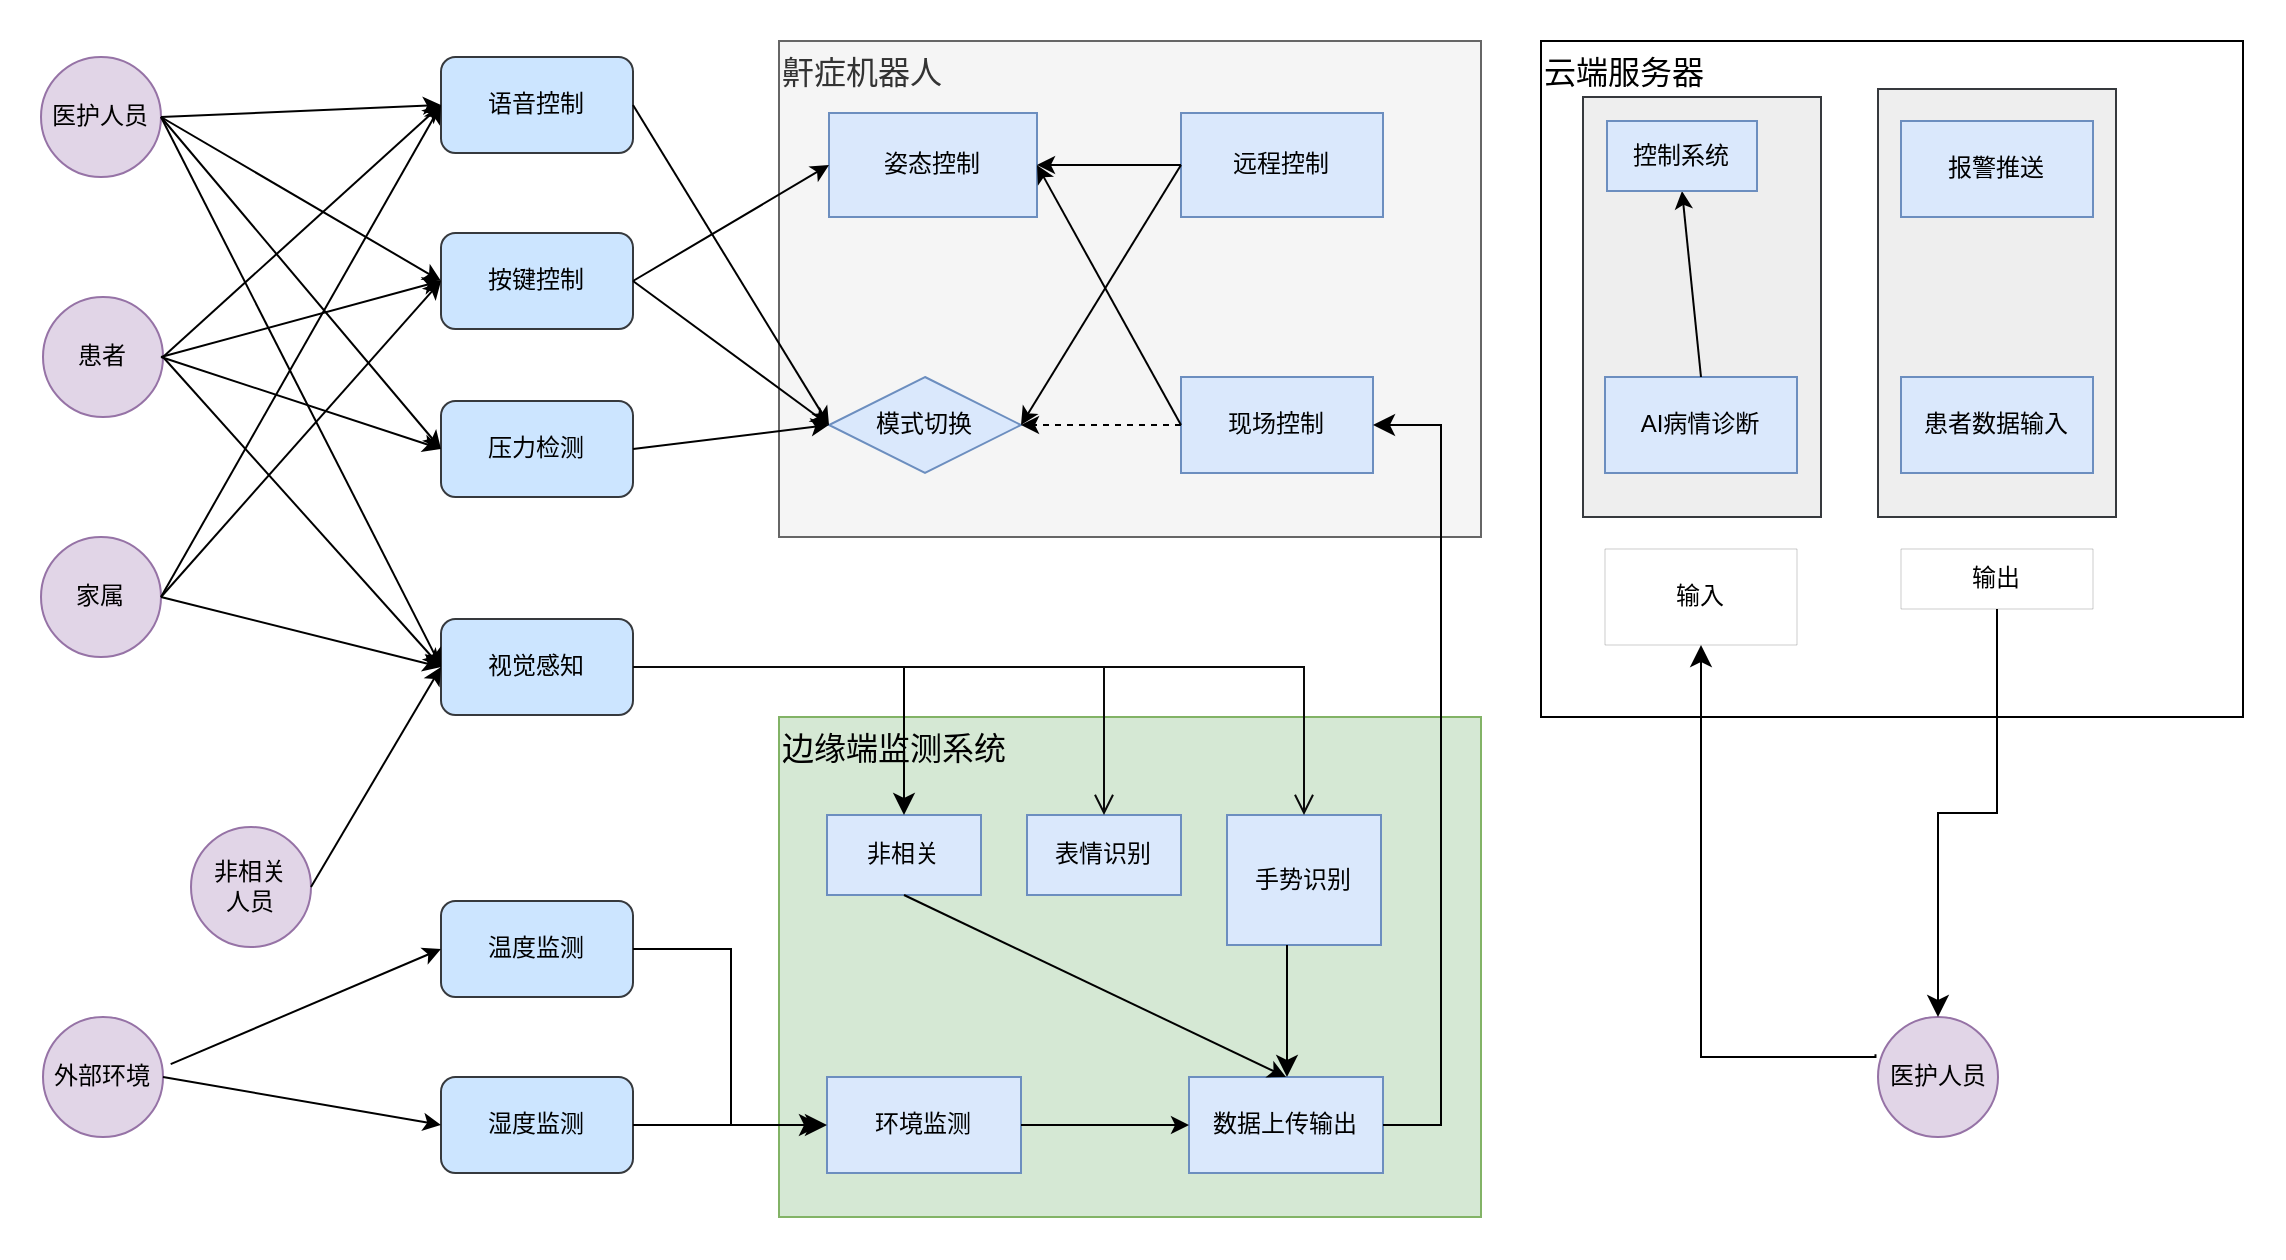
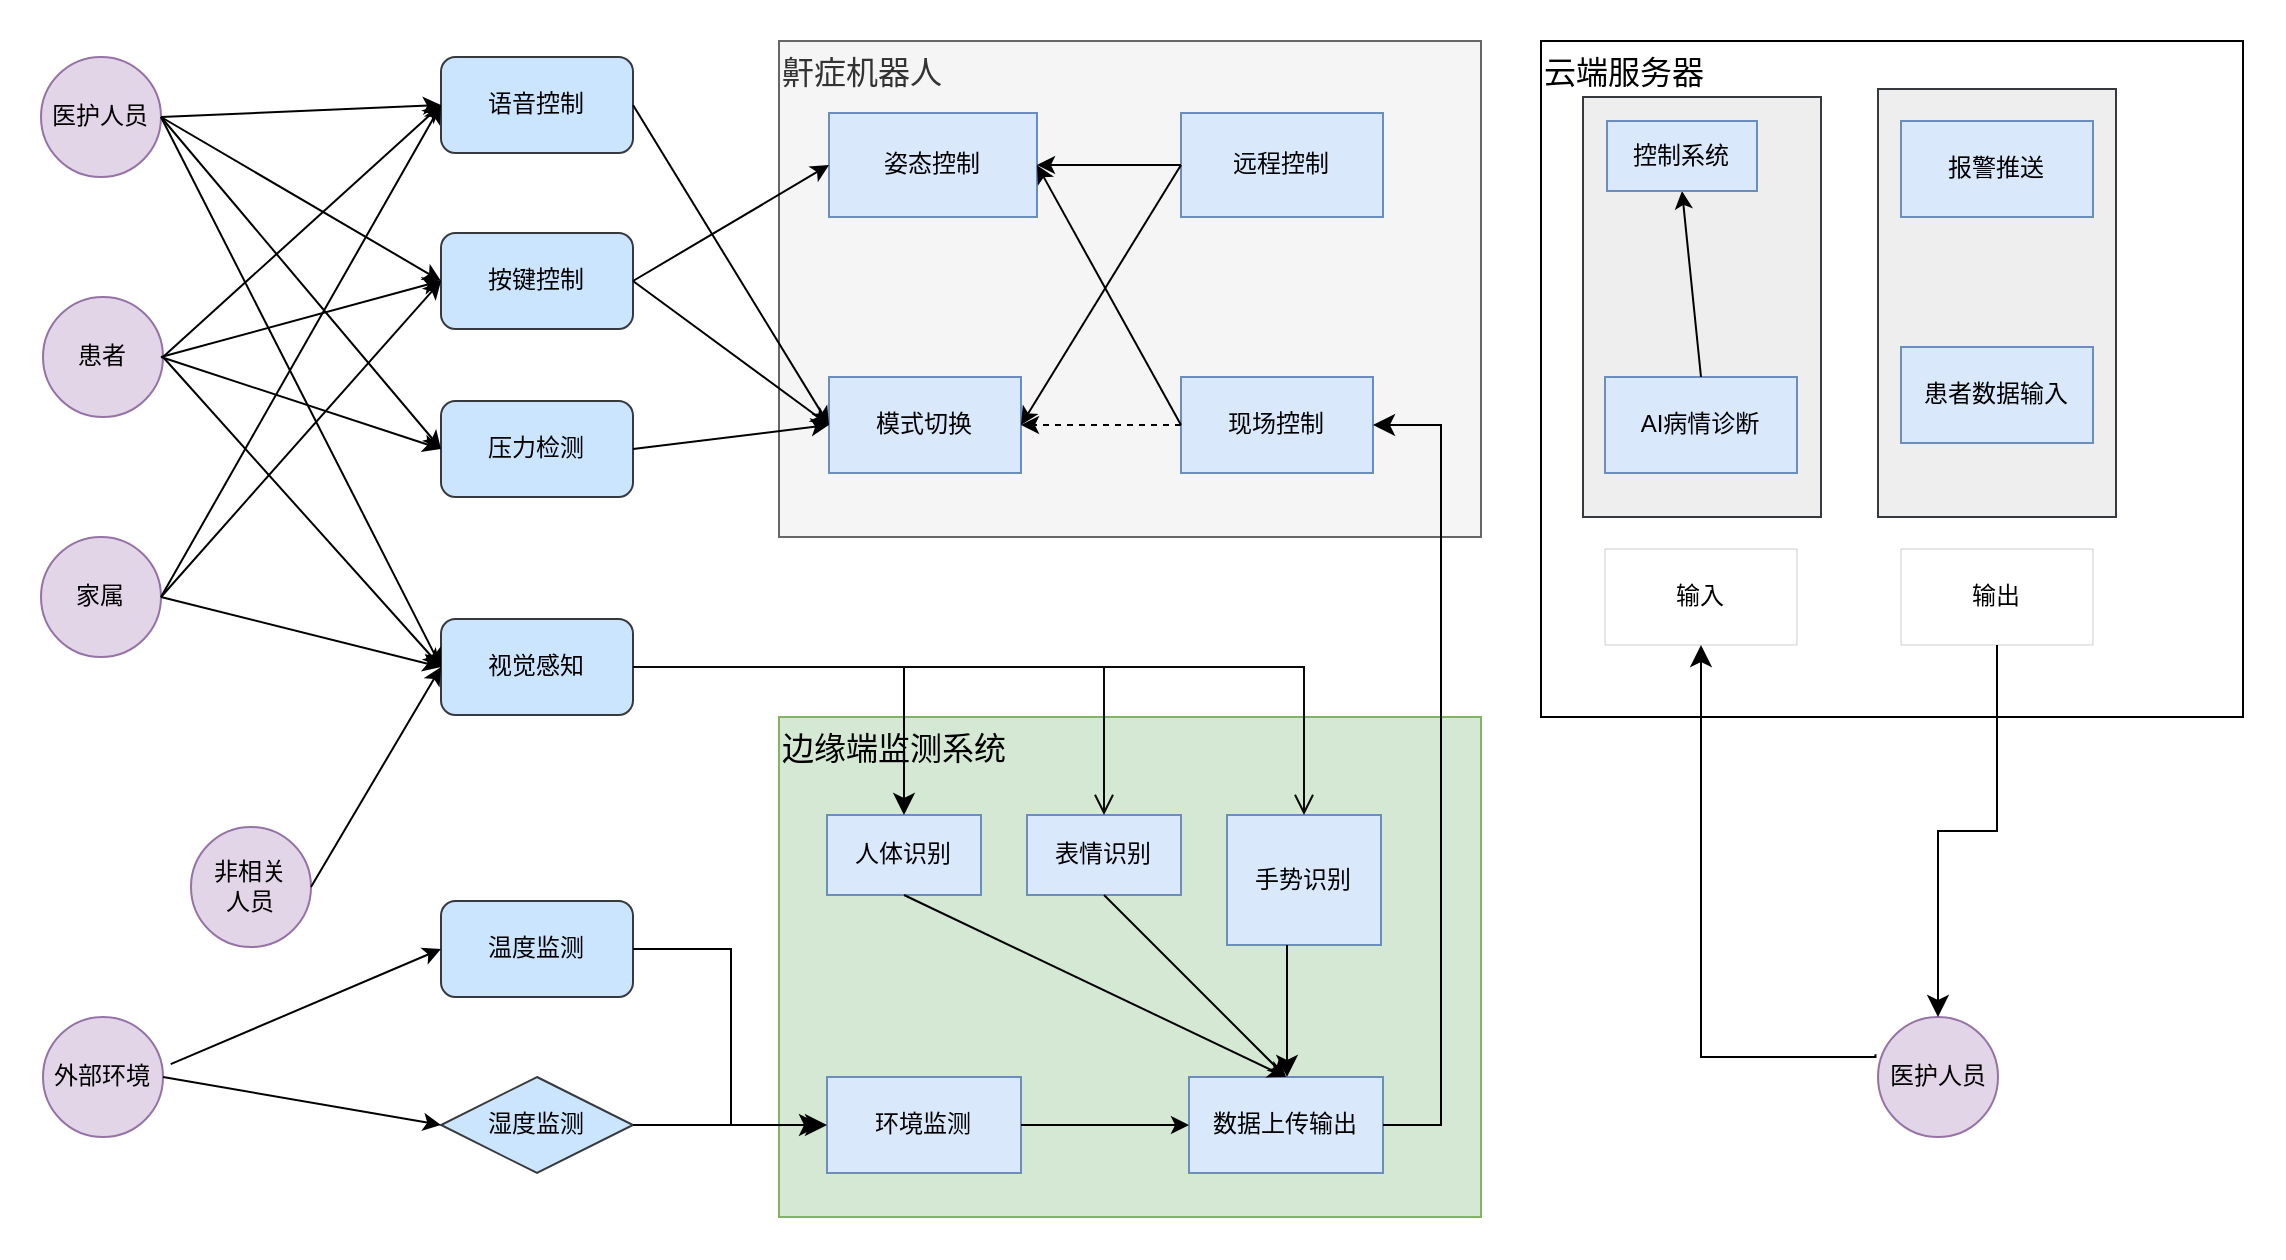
(925, 425) -> (925, 425)
(1997, 425) -> (1997, 395)
(1997, 579) -> (1997, 597)
(904, 855) -> (904, 855)
none -> (1191, 982)
(537, 1125) -> (537, 1125)
